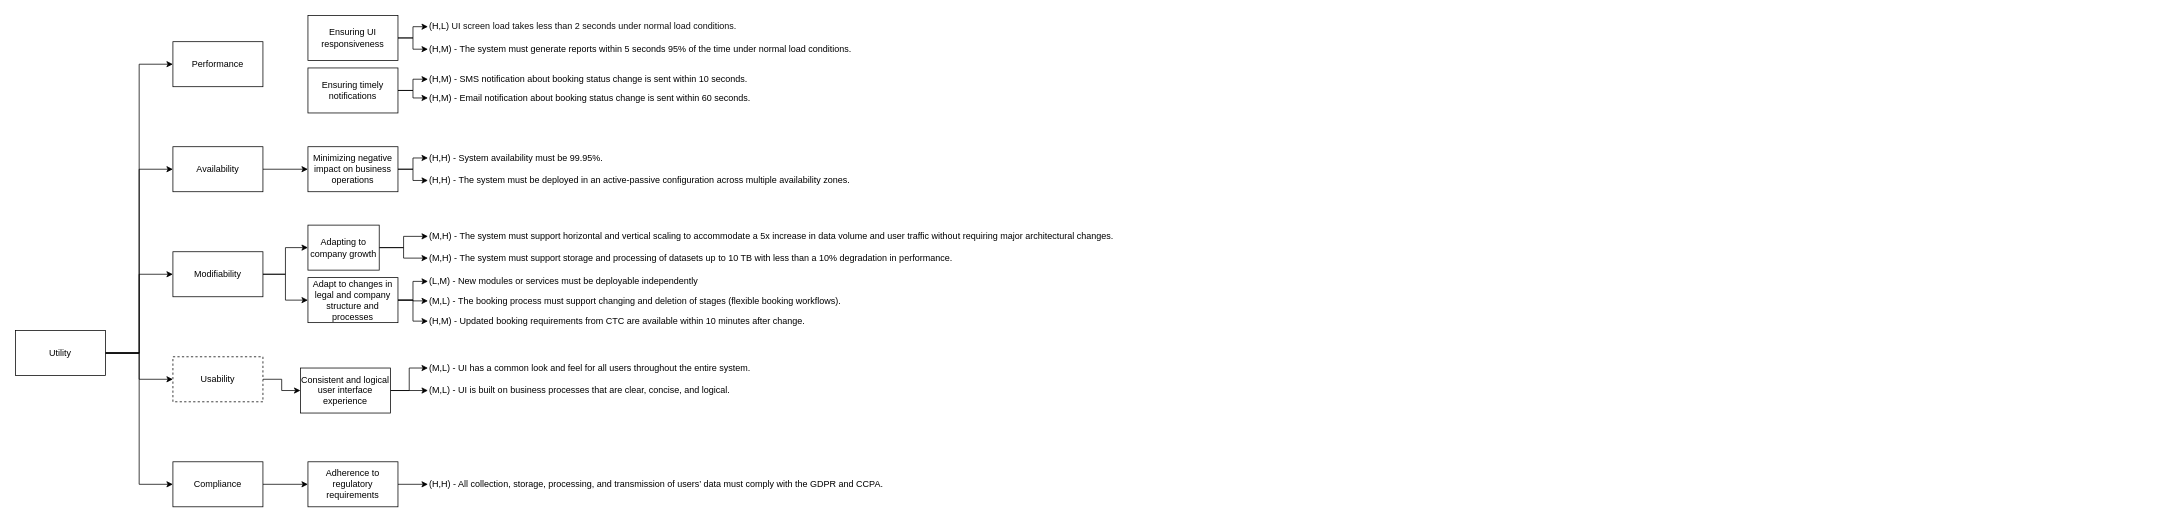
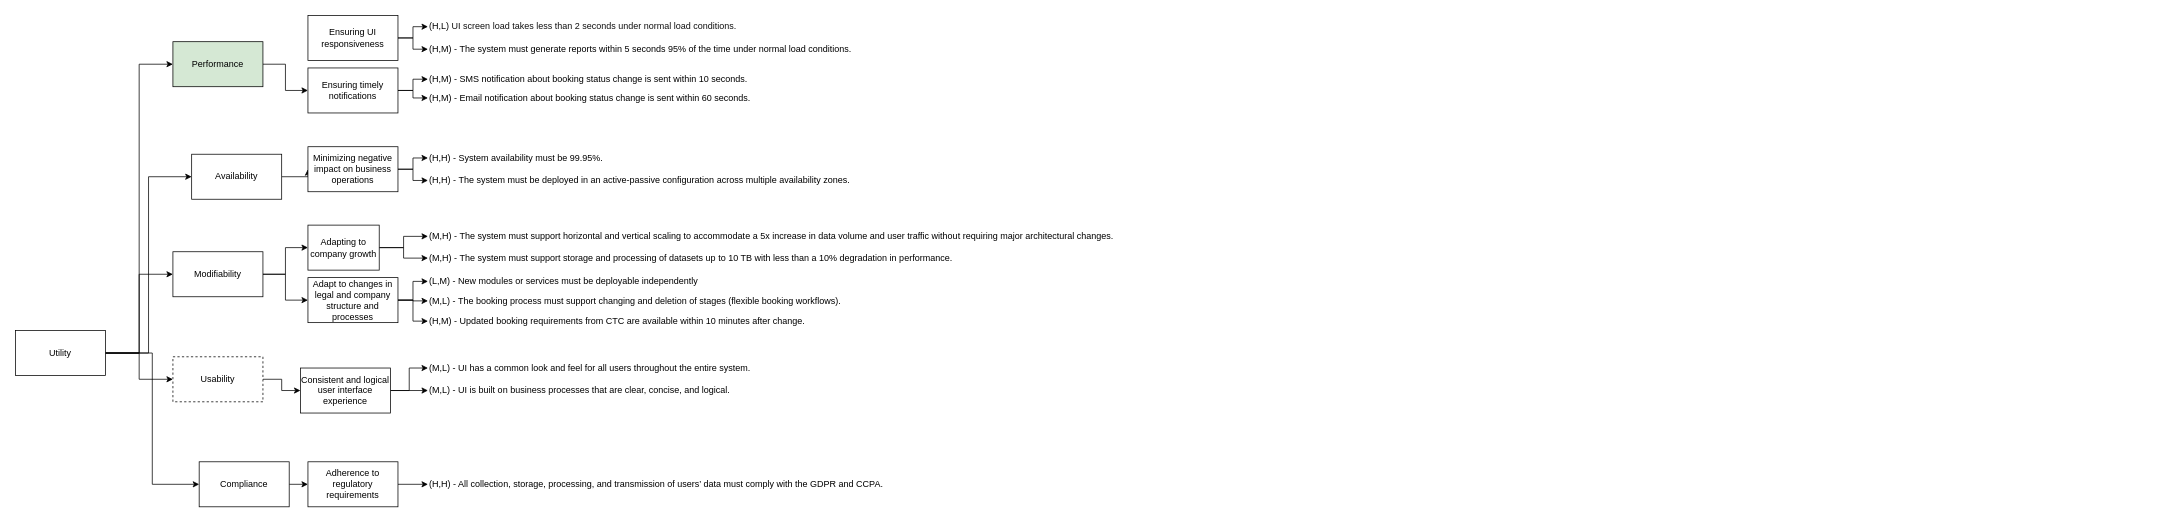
(218, 64) -> (218, 64)
none -> (285, 74)
(218, 169) -> (237, 177)
(218, 484) -> (244, 484)
